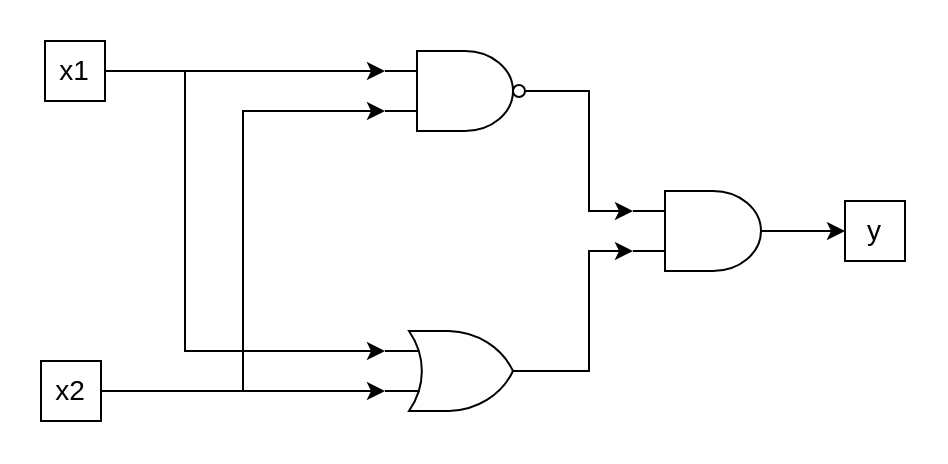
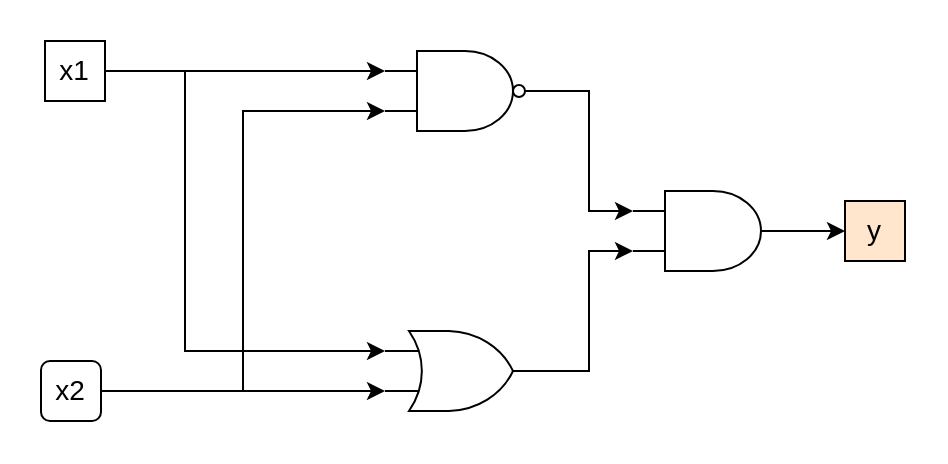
(875, 231) -> (875, 231)
(71, 391) -> (71, 391)
